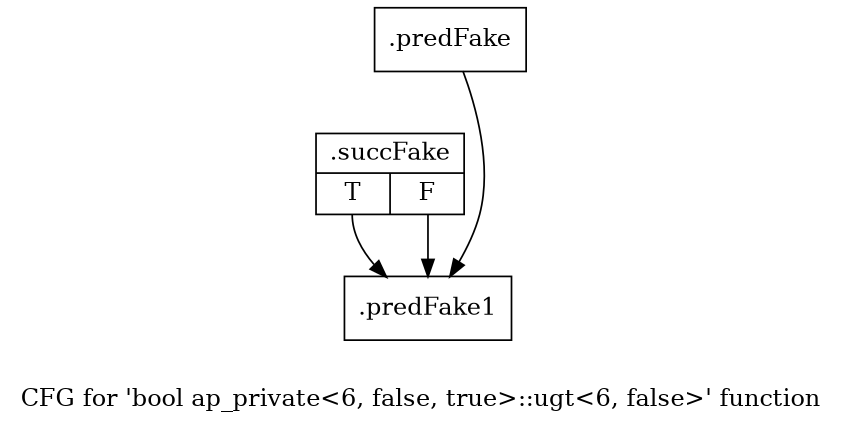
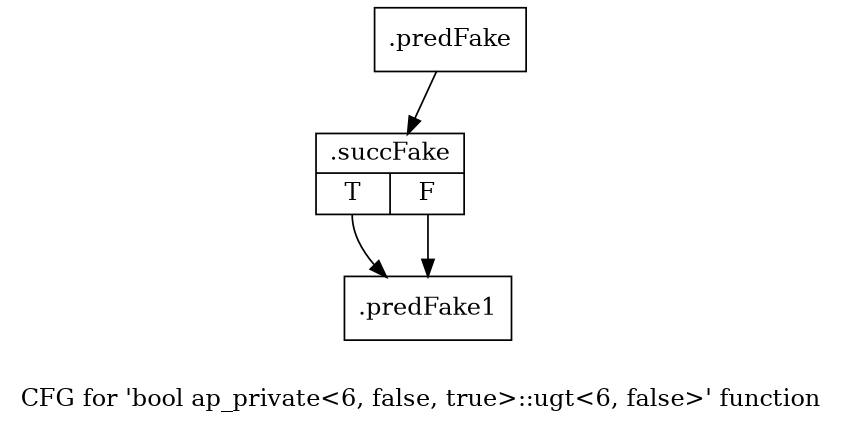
(484, 168) -> (426, 95)
